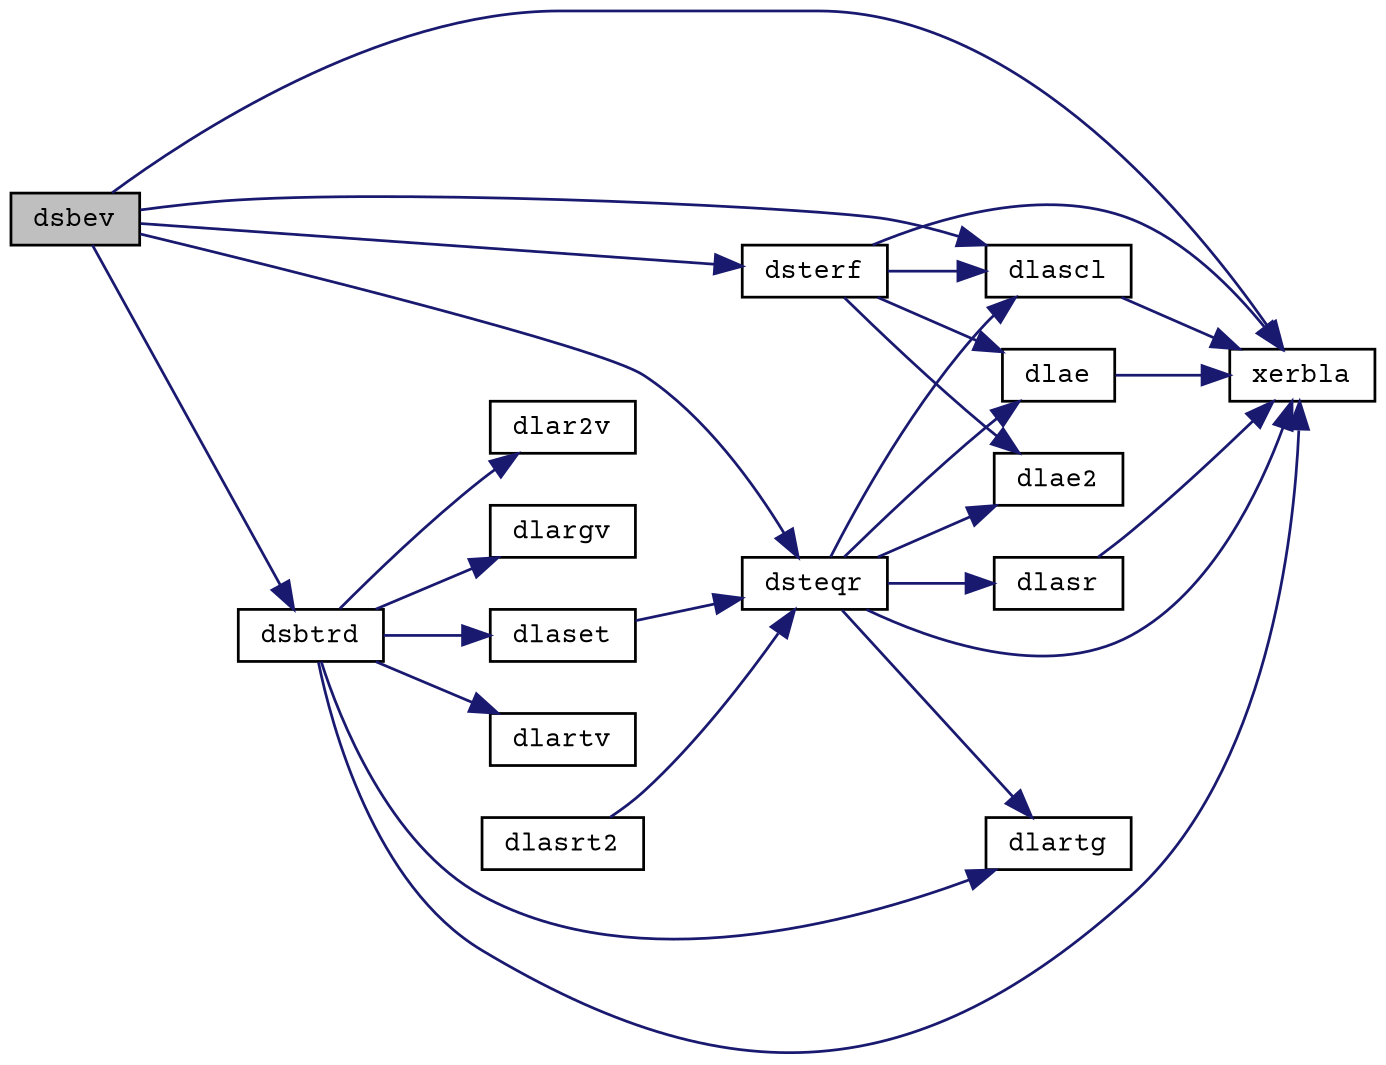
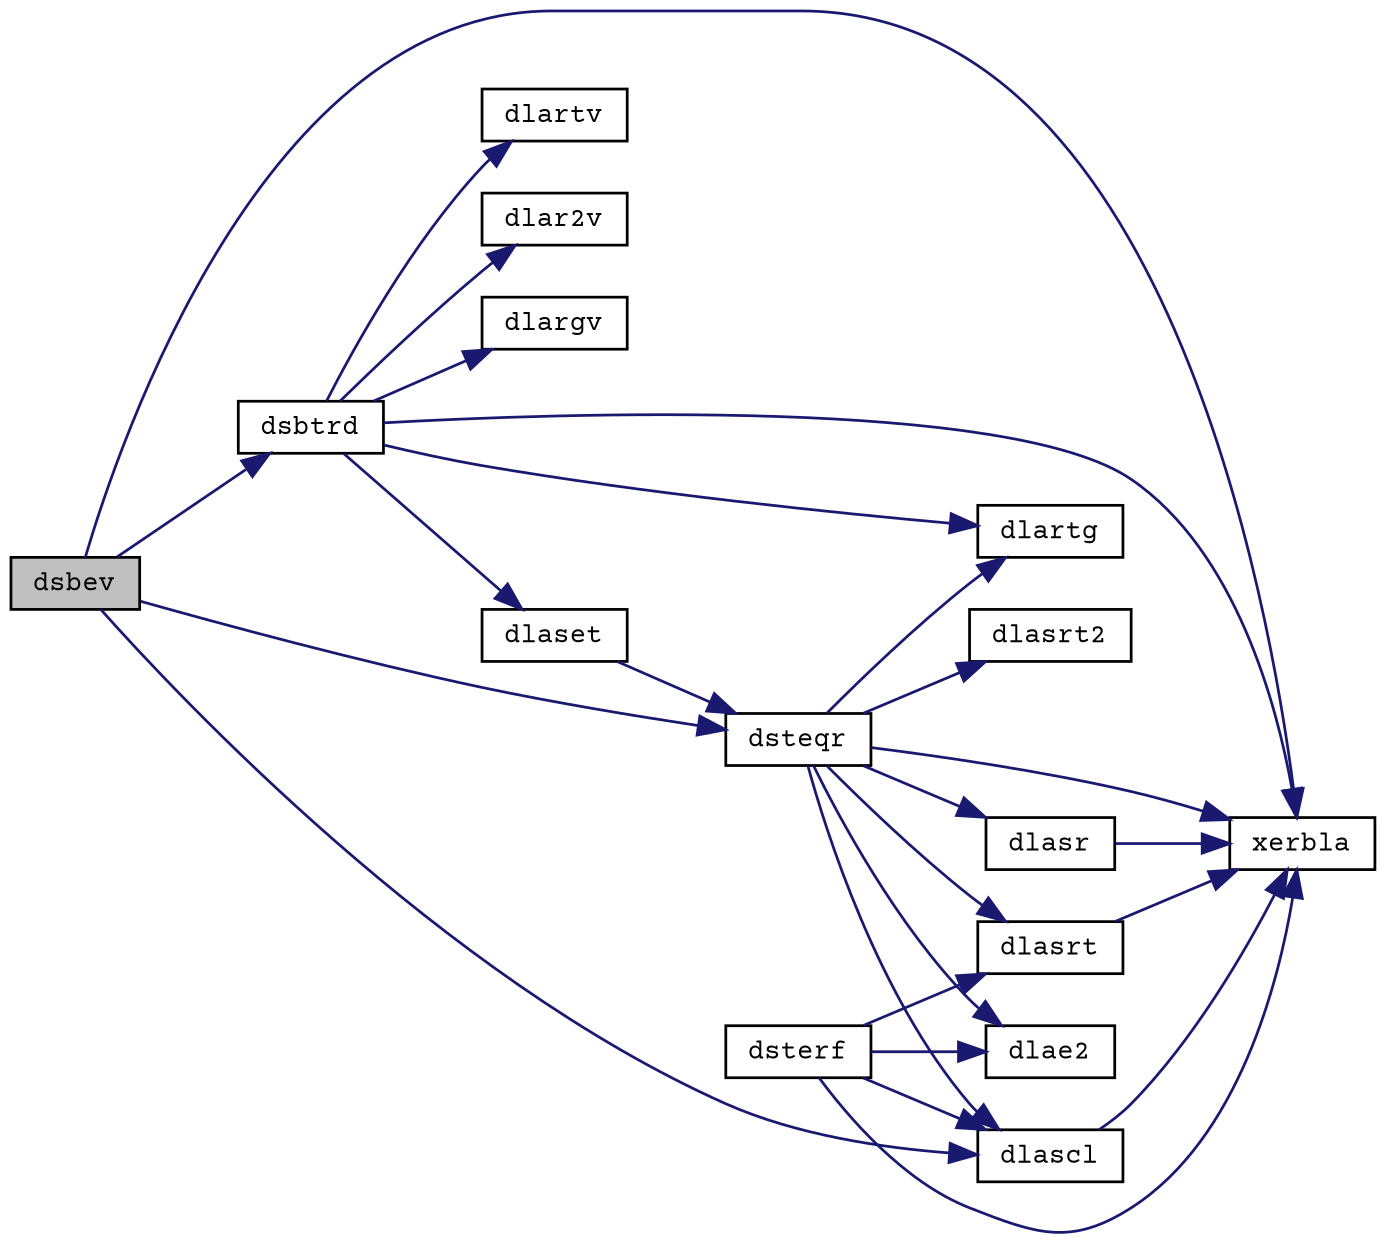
(428, 244) -> none
(1059, 375) -> (1050, 948)
(701, 732) -> (912, 693)
